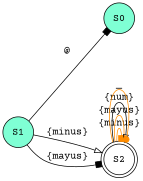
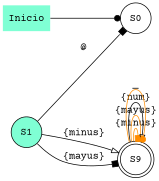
none -> (27, 18)
(119, 18) -> (136, 18)
(119, 159) -> (136, 159)
